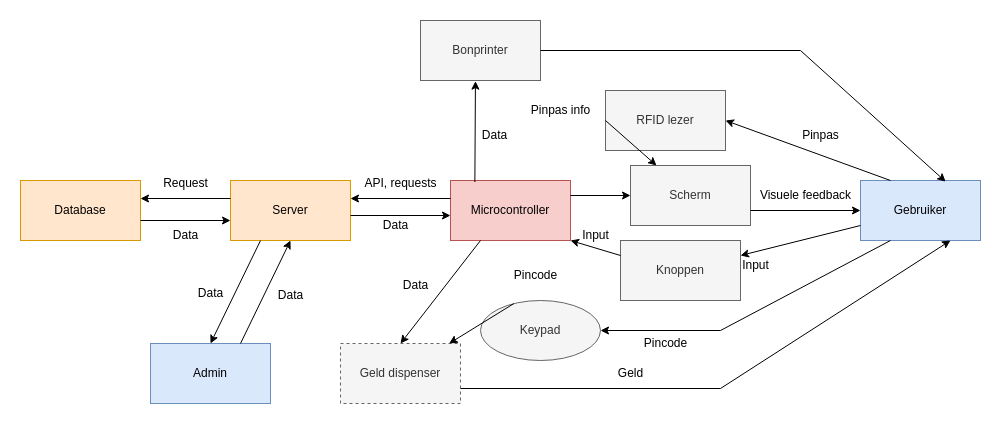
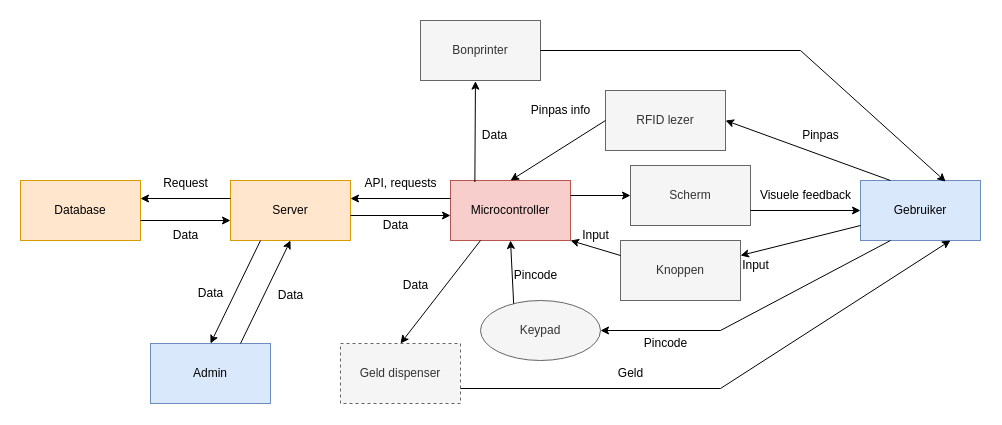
(628, 141) -> (561, 149)
(485, 322) -> (512, 275)
